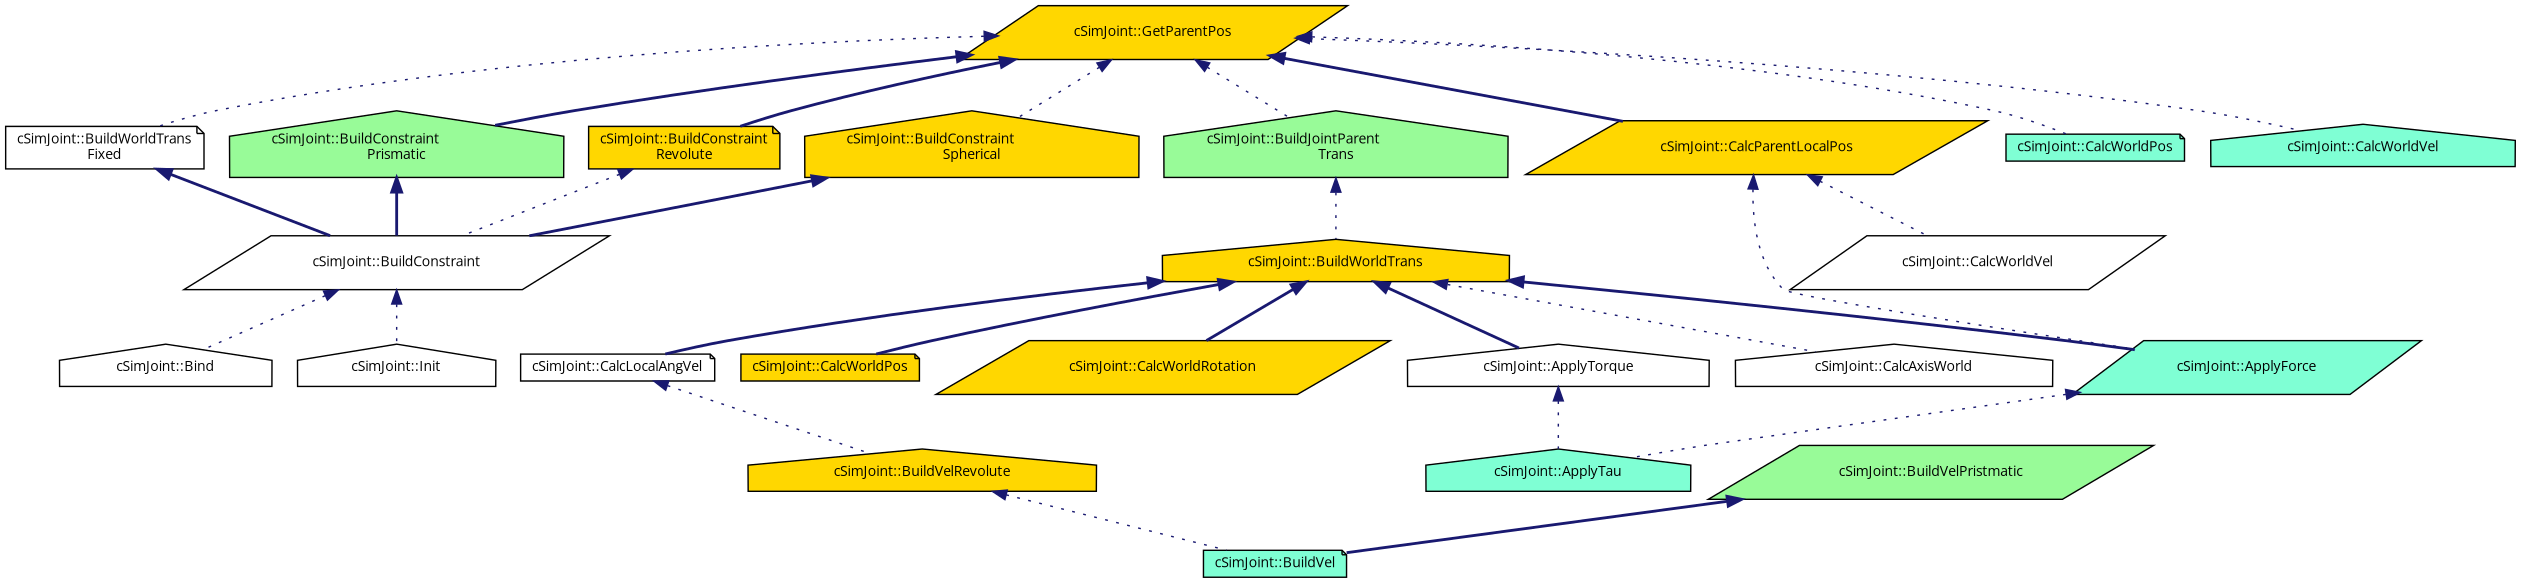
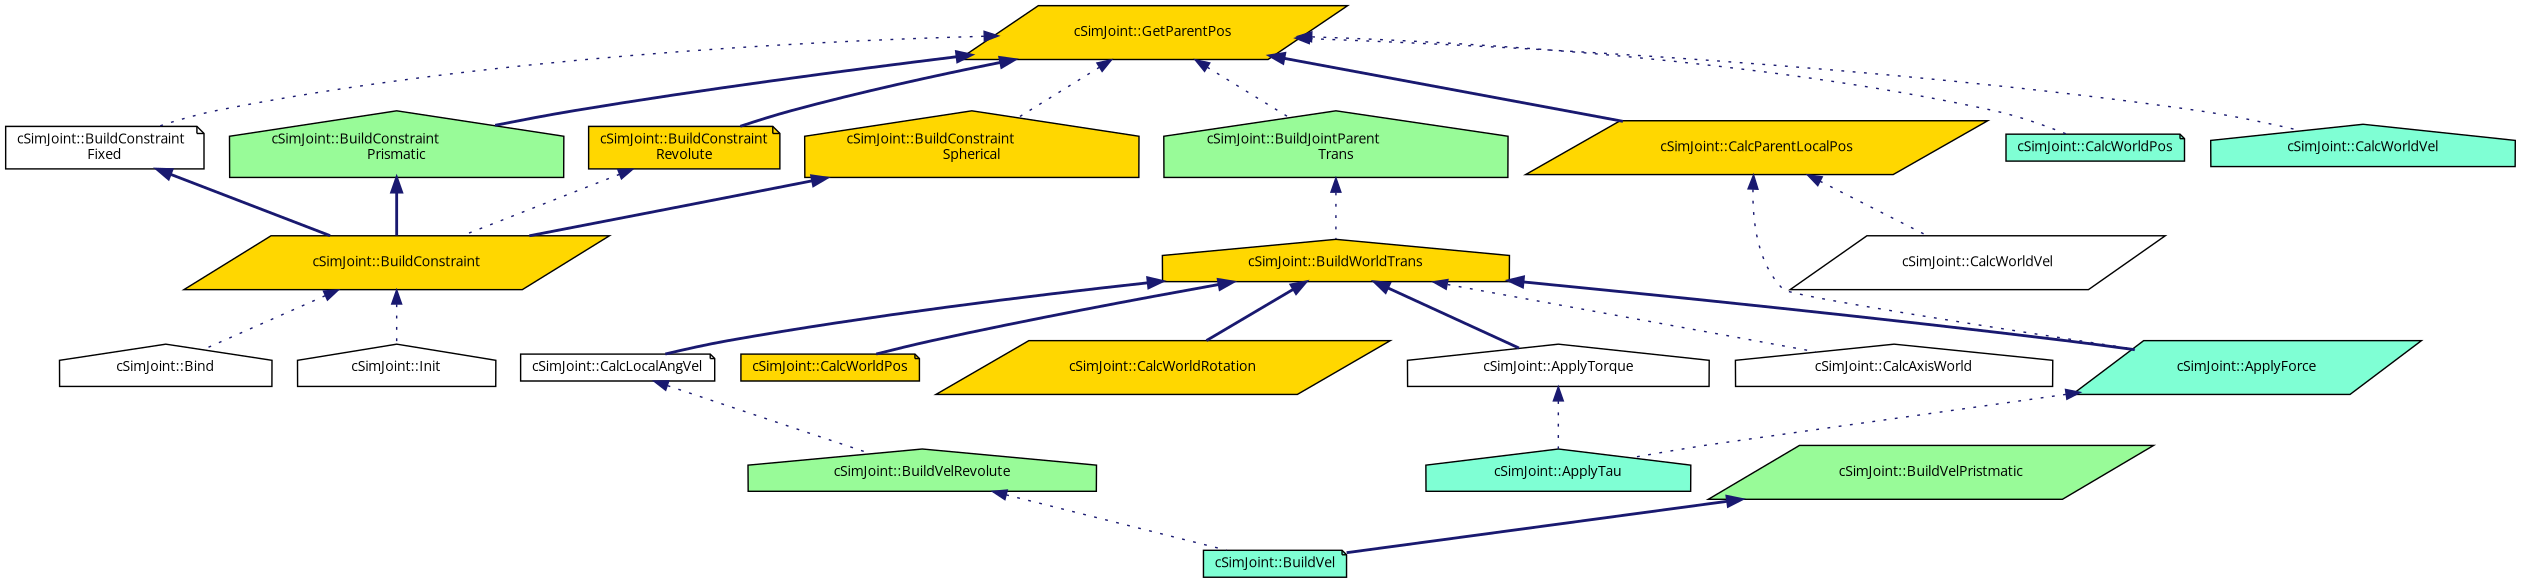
(105, 148) -> (105, 148)
(397, 263) -> (397, 263)
(922, 472) -> (922, 472)
